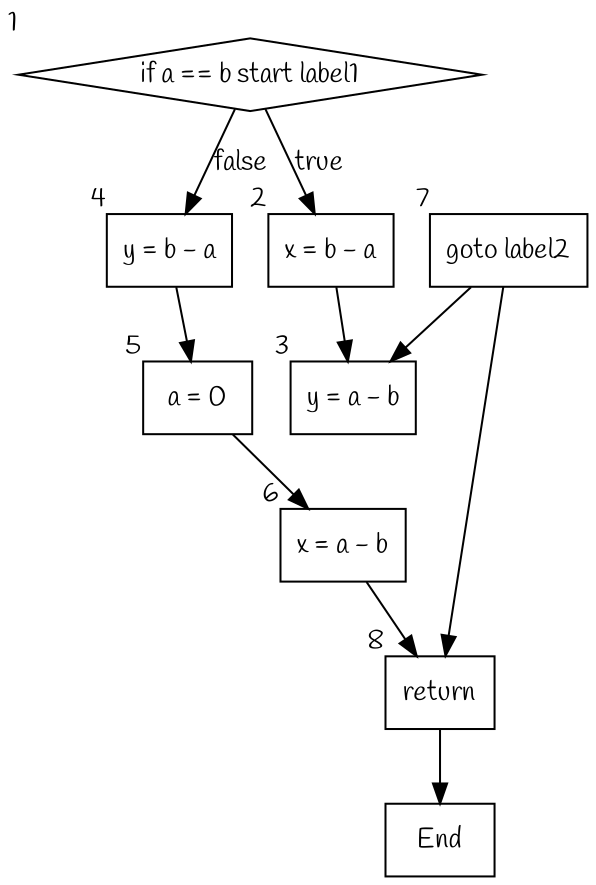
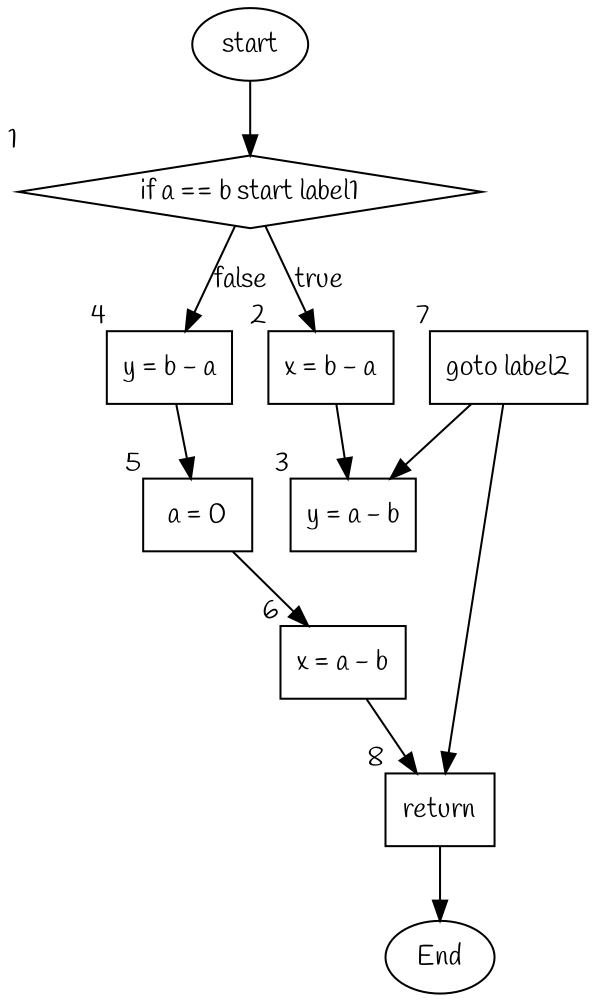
none -> (250, 44)
(440, 840) -> (440, 957)
